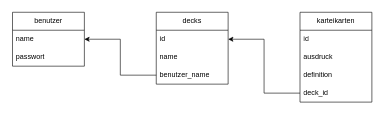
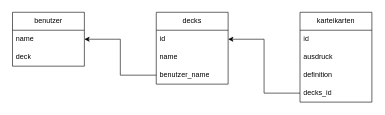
(32, 57) -> (24, 57)
(317, 93) -> (319, 93)
